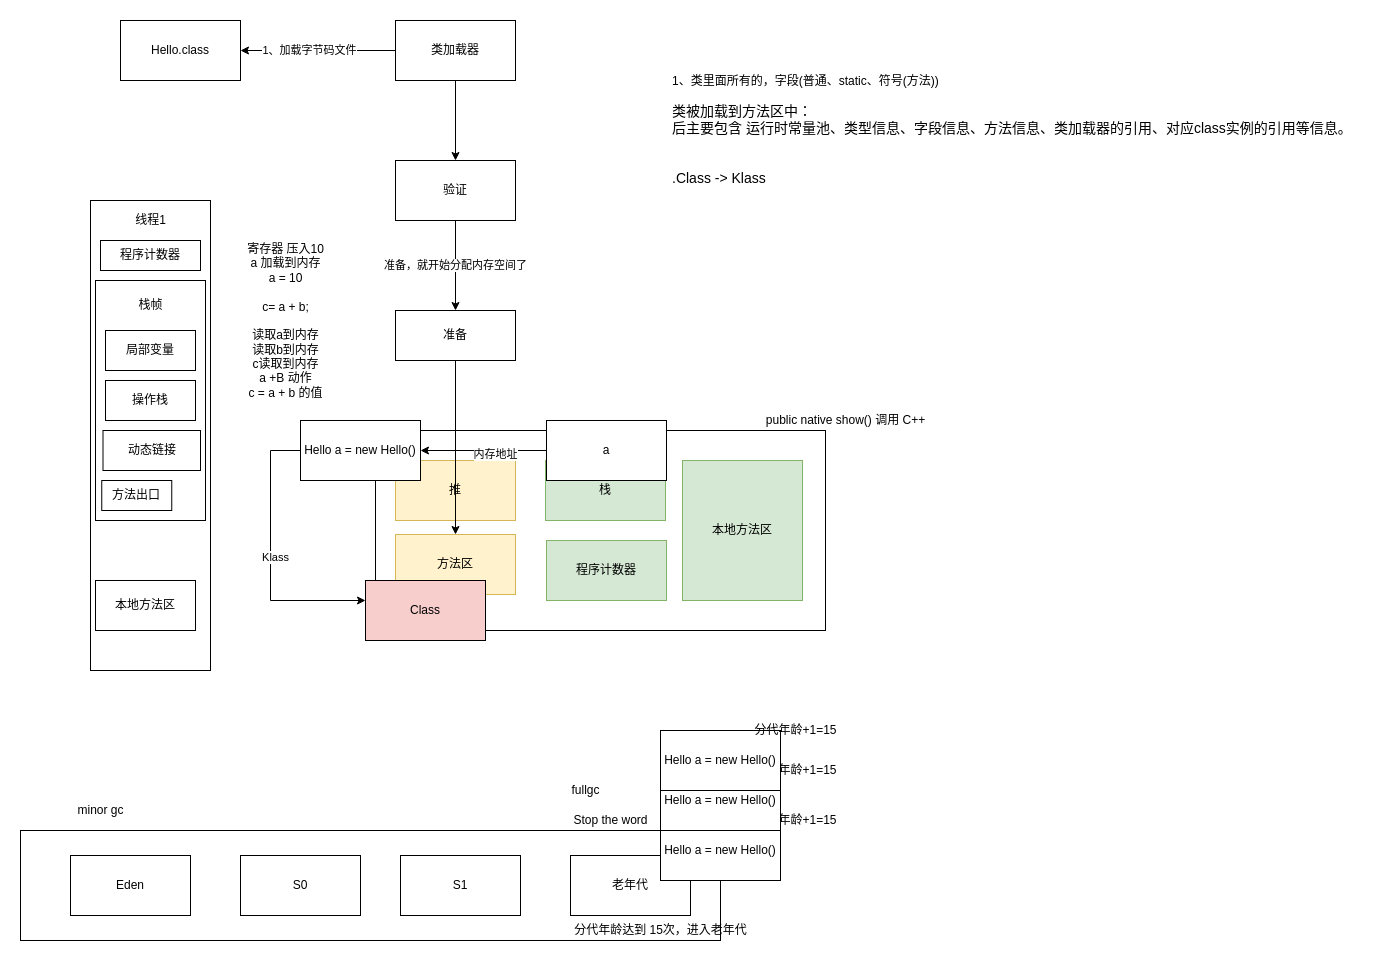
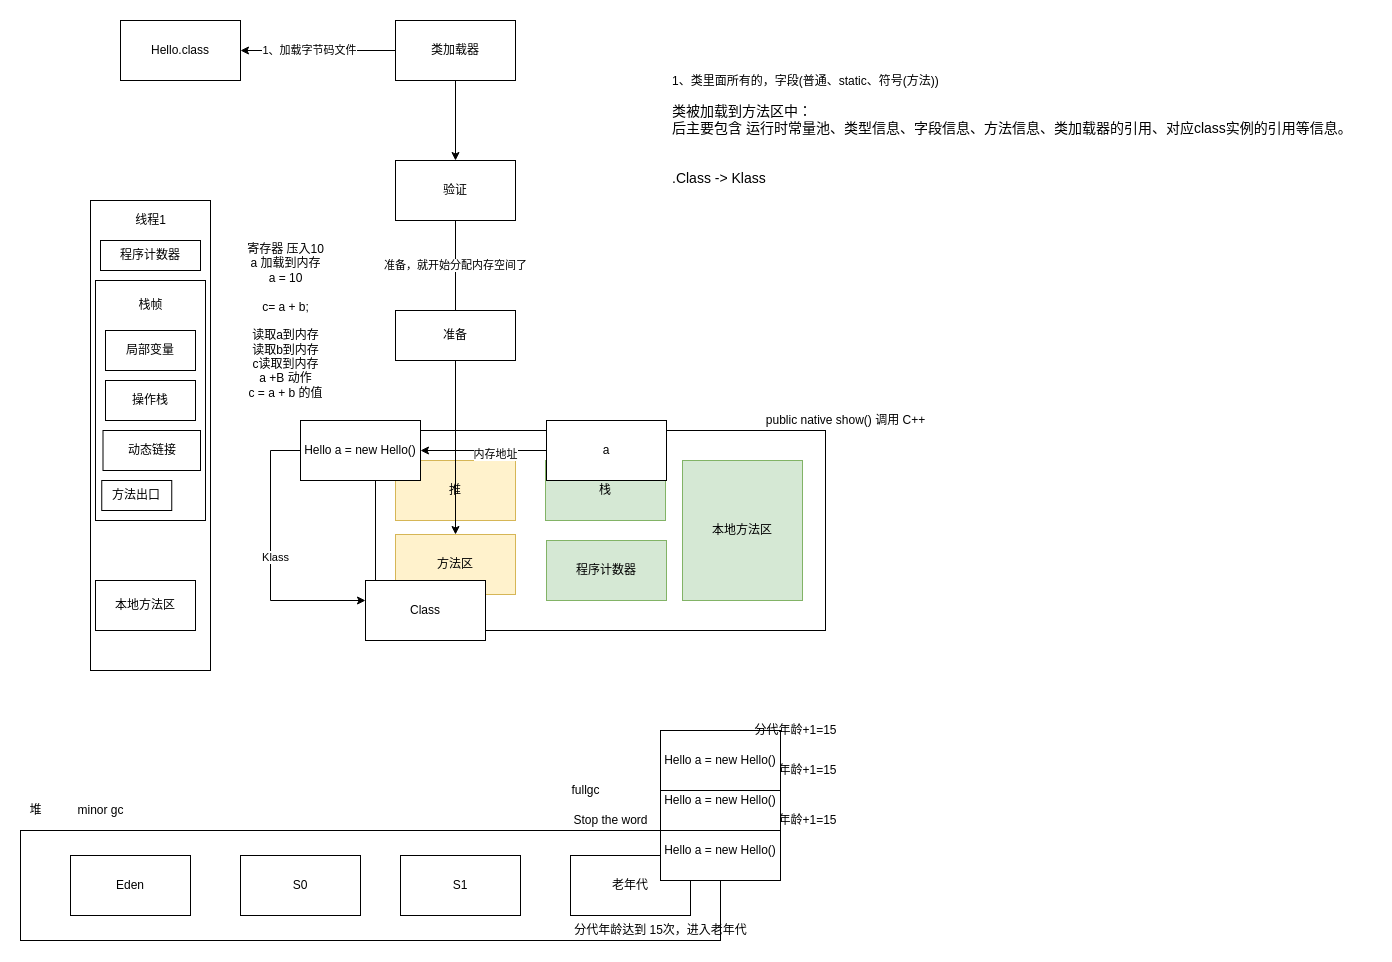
(456, 302) -> (456, 304)
(426, 611) -> (426, 611)
none -> (36, 811)
